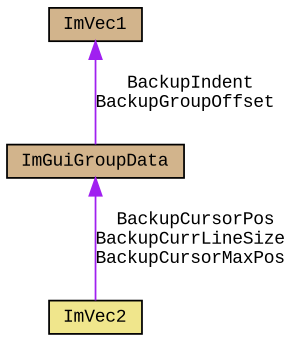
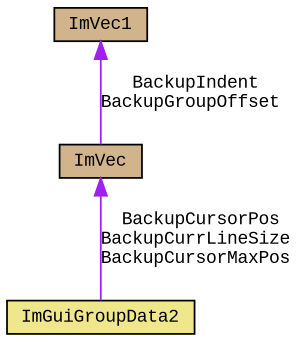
(96, 161) -> (101, 161)
(96, 317) -> (101, 317)
